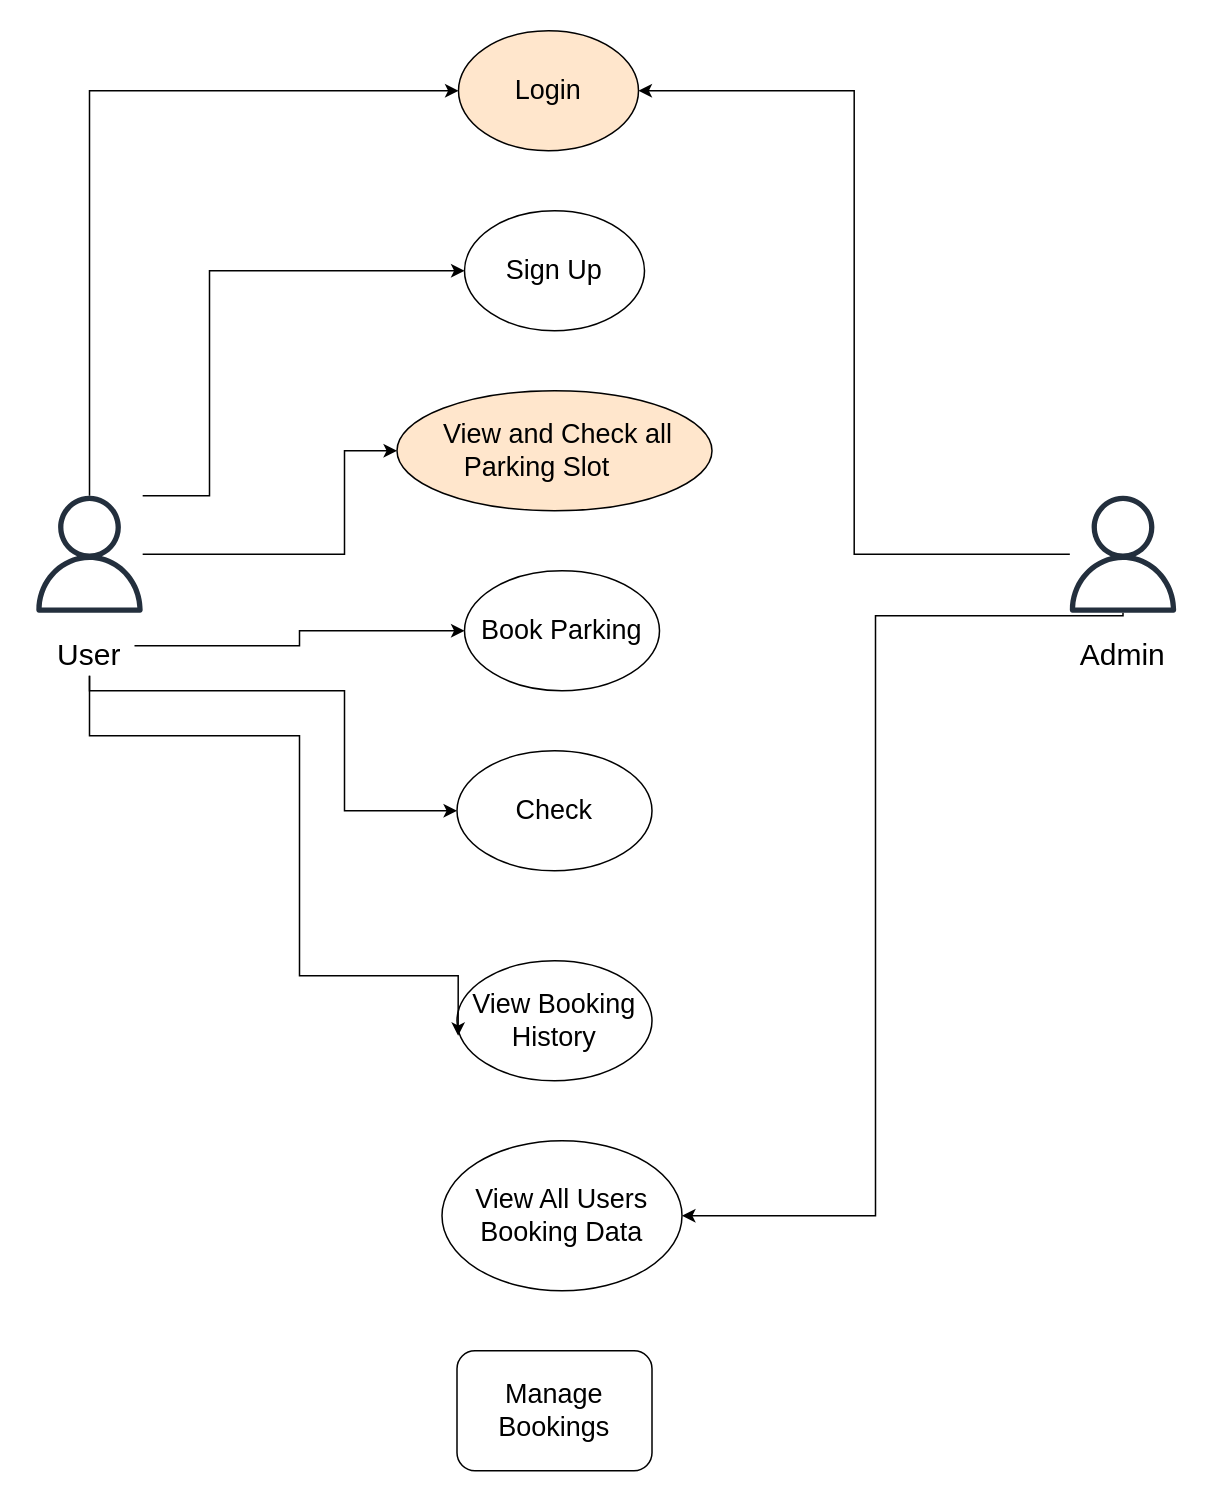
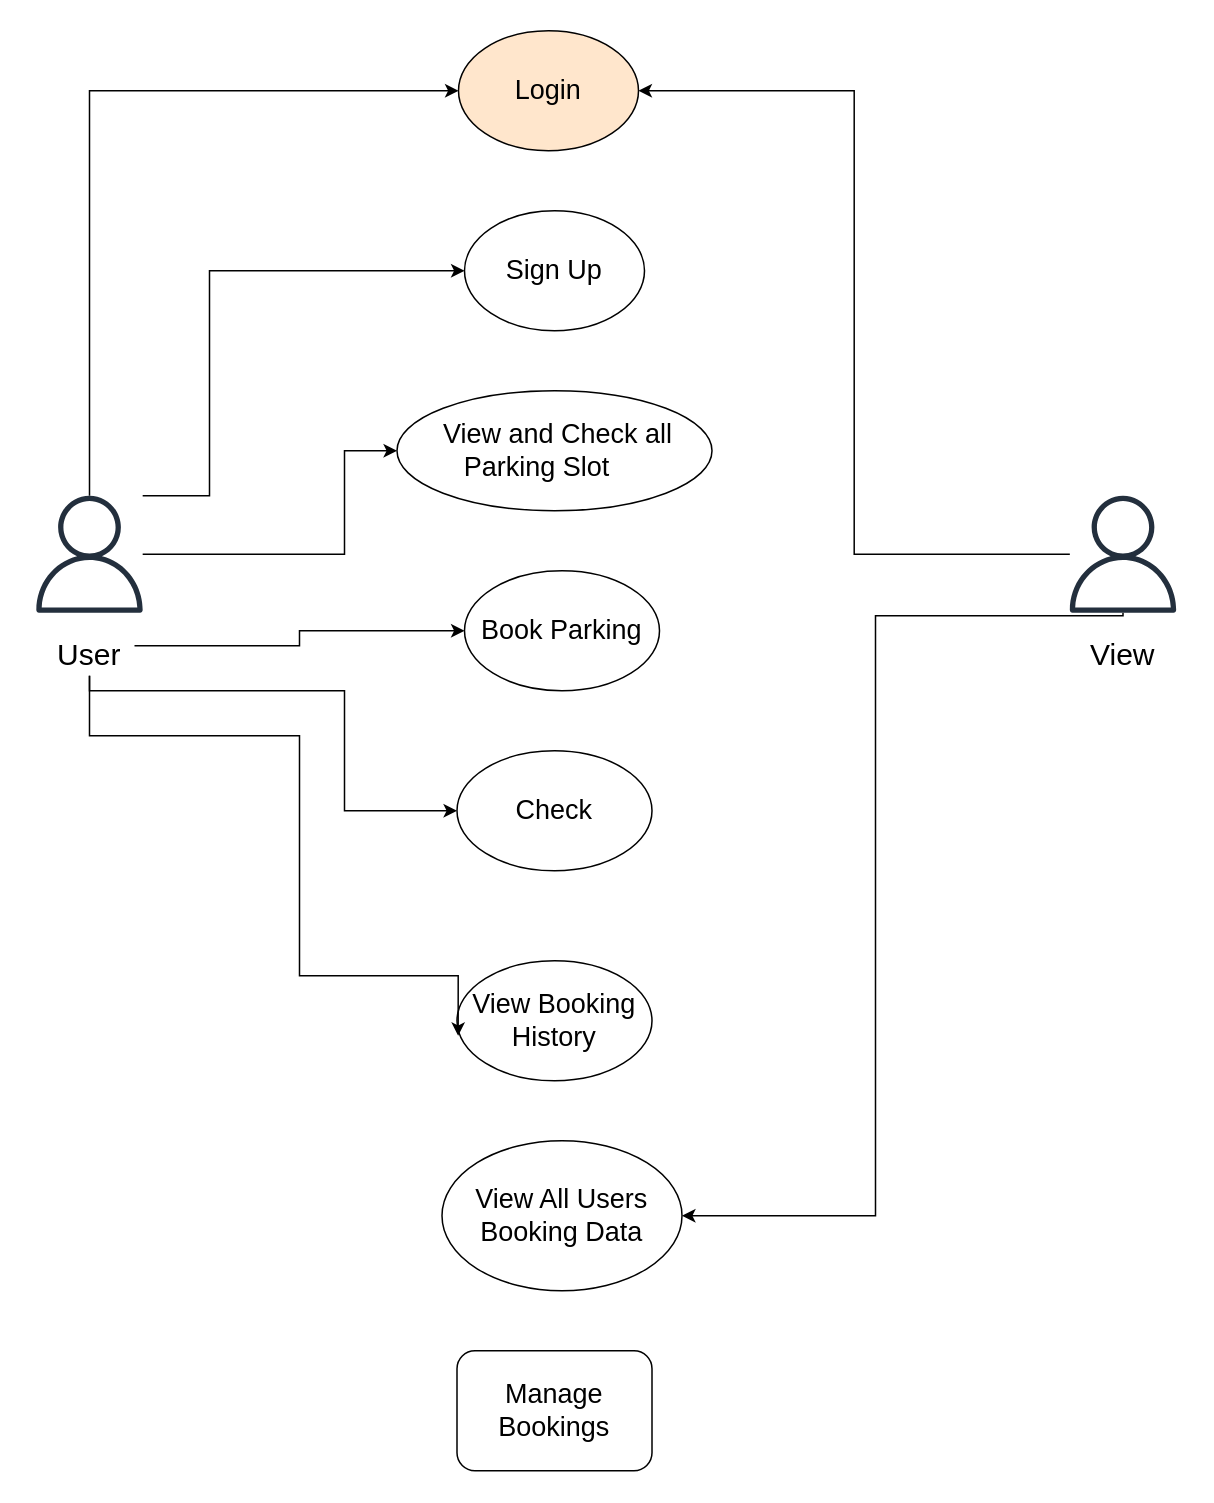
(554, 451) -> (554, 451)
(1123, 653) -> (1123, 653)
